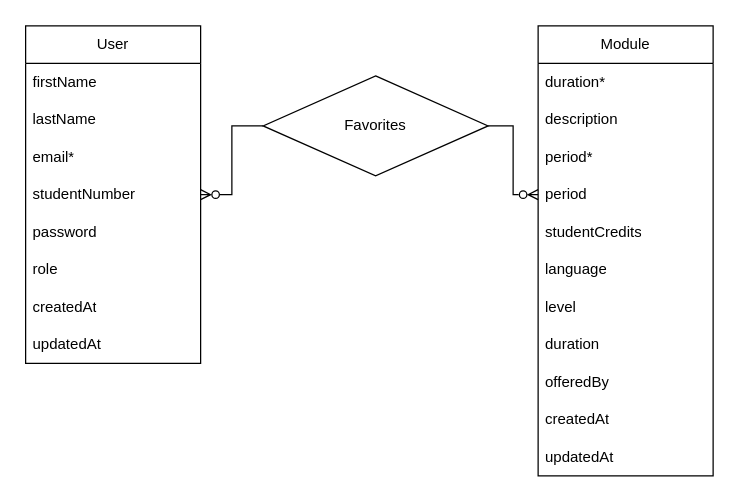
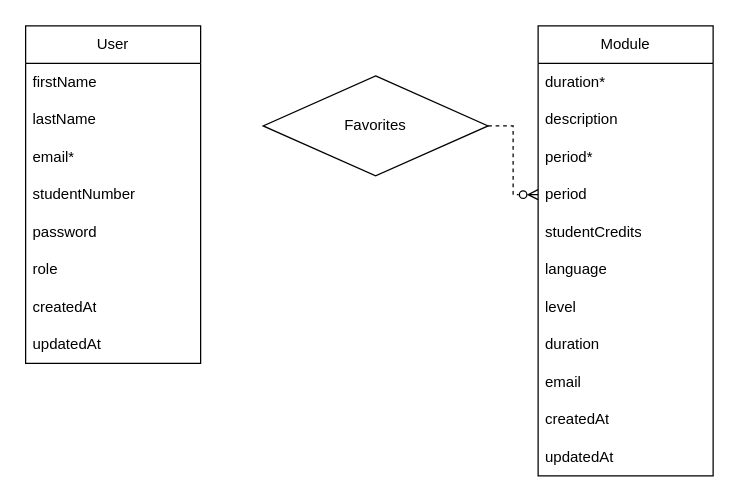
(232, 150) -> none
(513, 150) -> (513, 150)
(583, 382) -> (563, 382)
